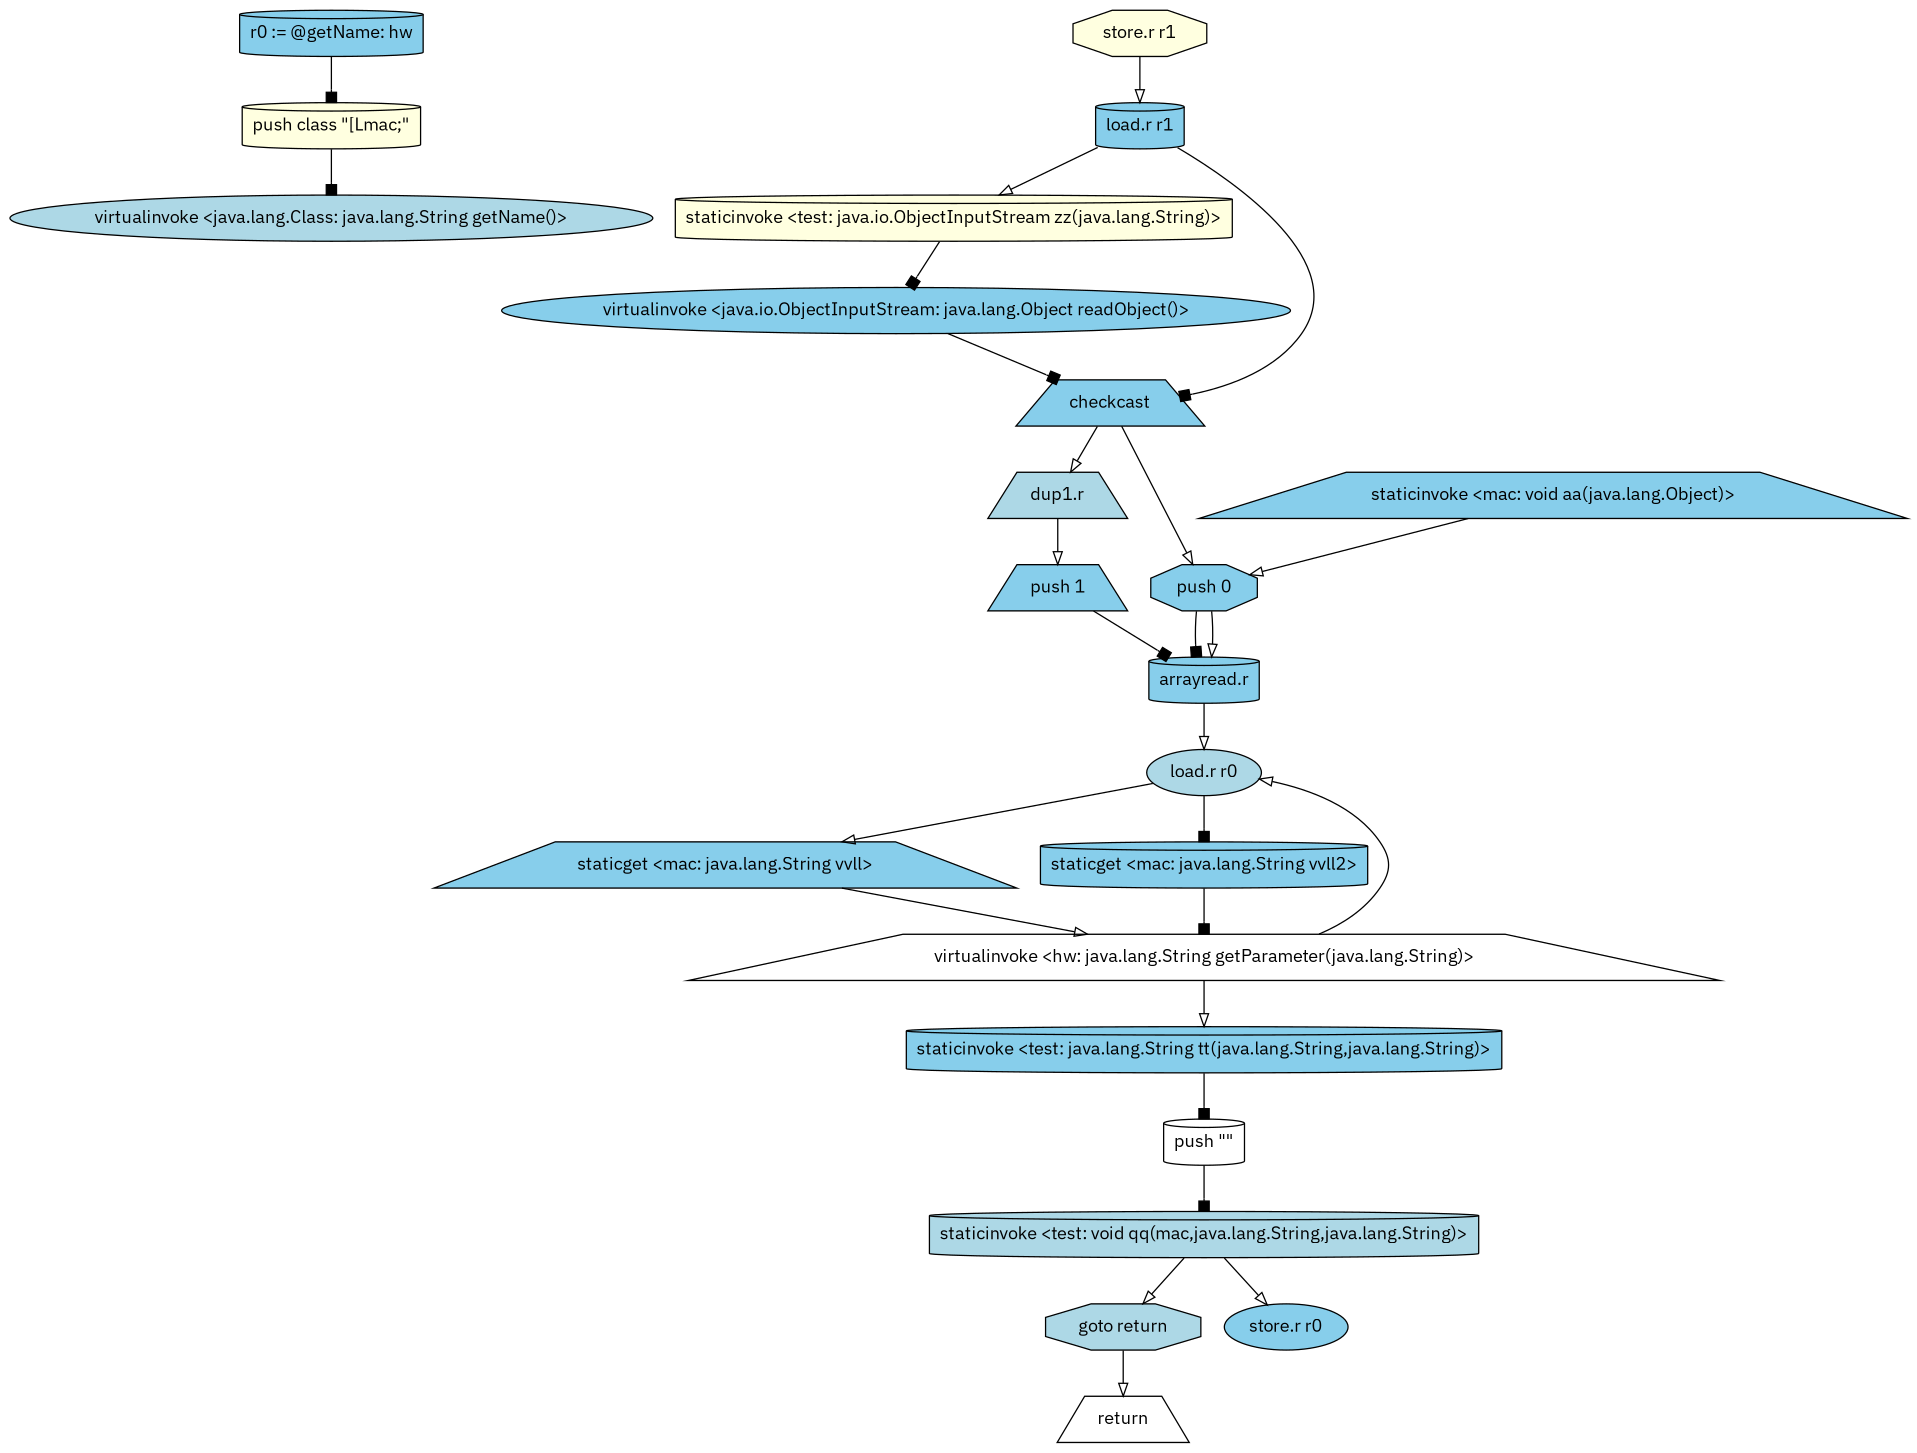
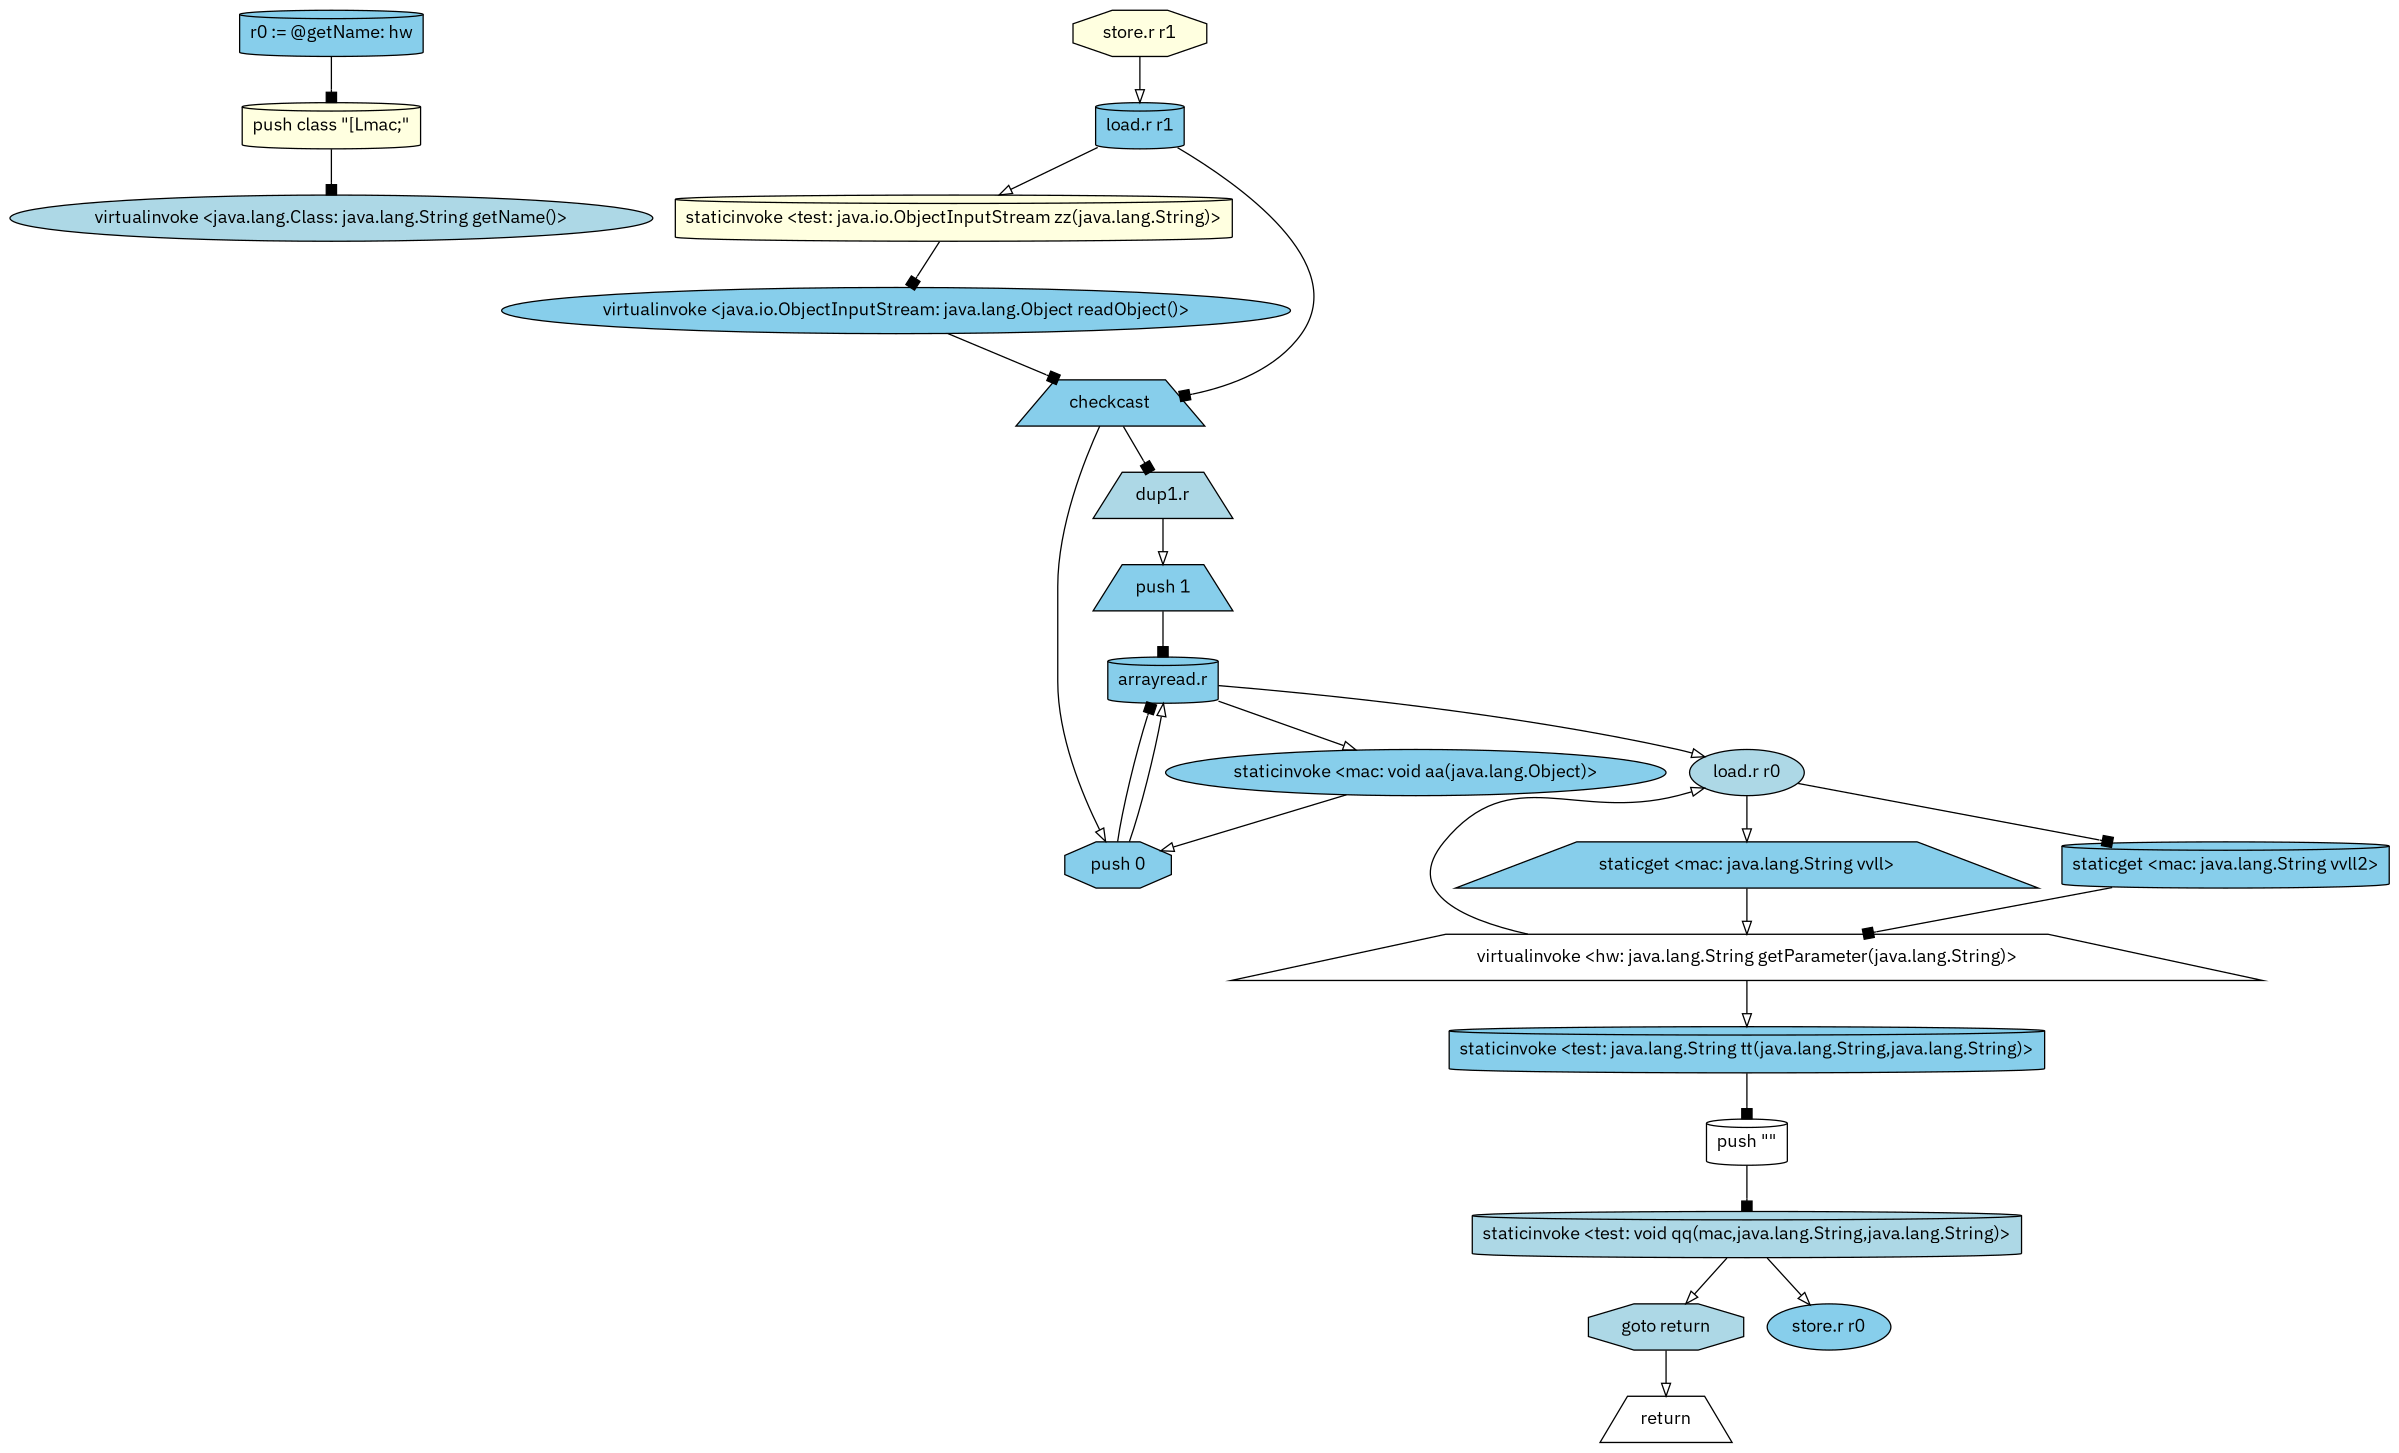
(1087, 444) -> (1133, 444)
(1553, 495) -> (1416, 773)
none -> (1281, 723)
